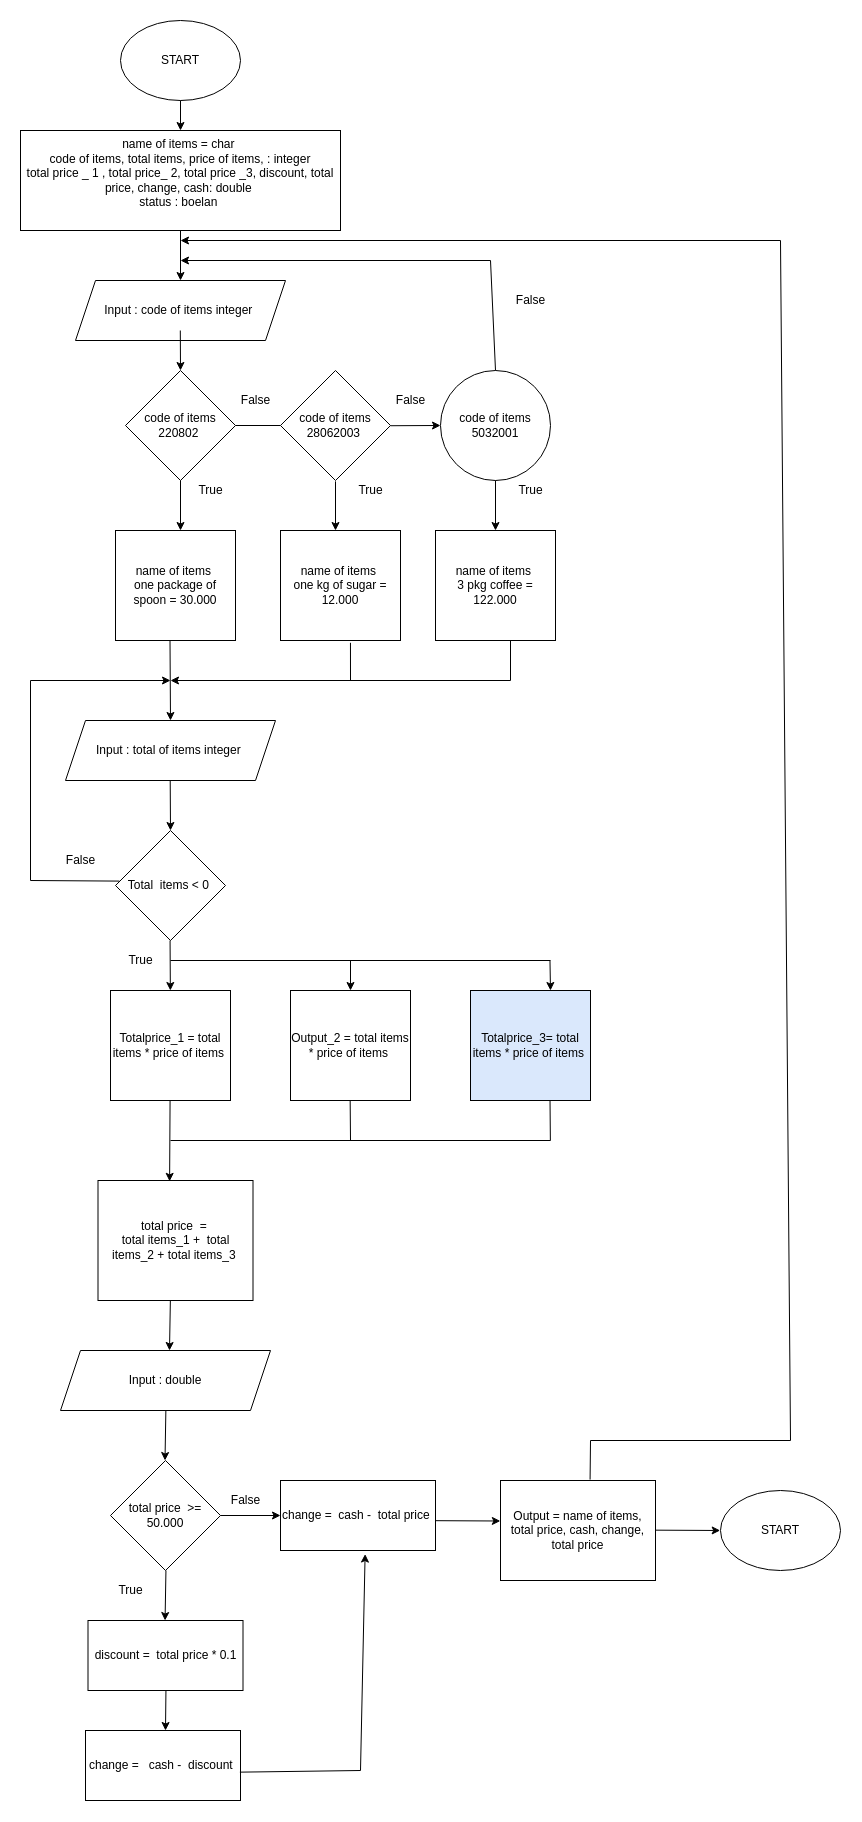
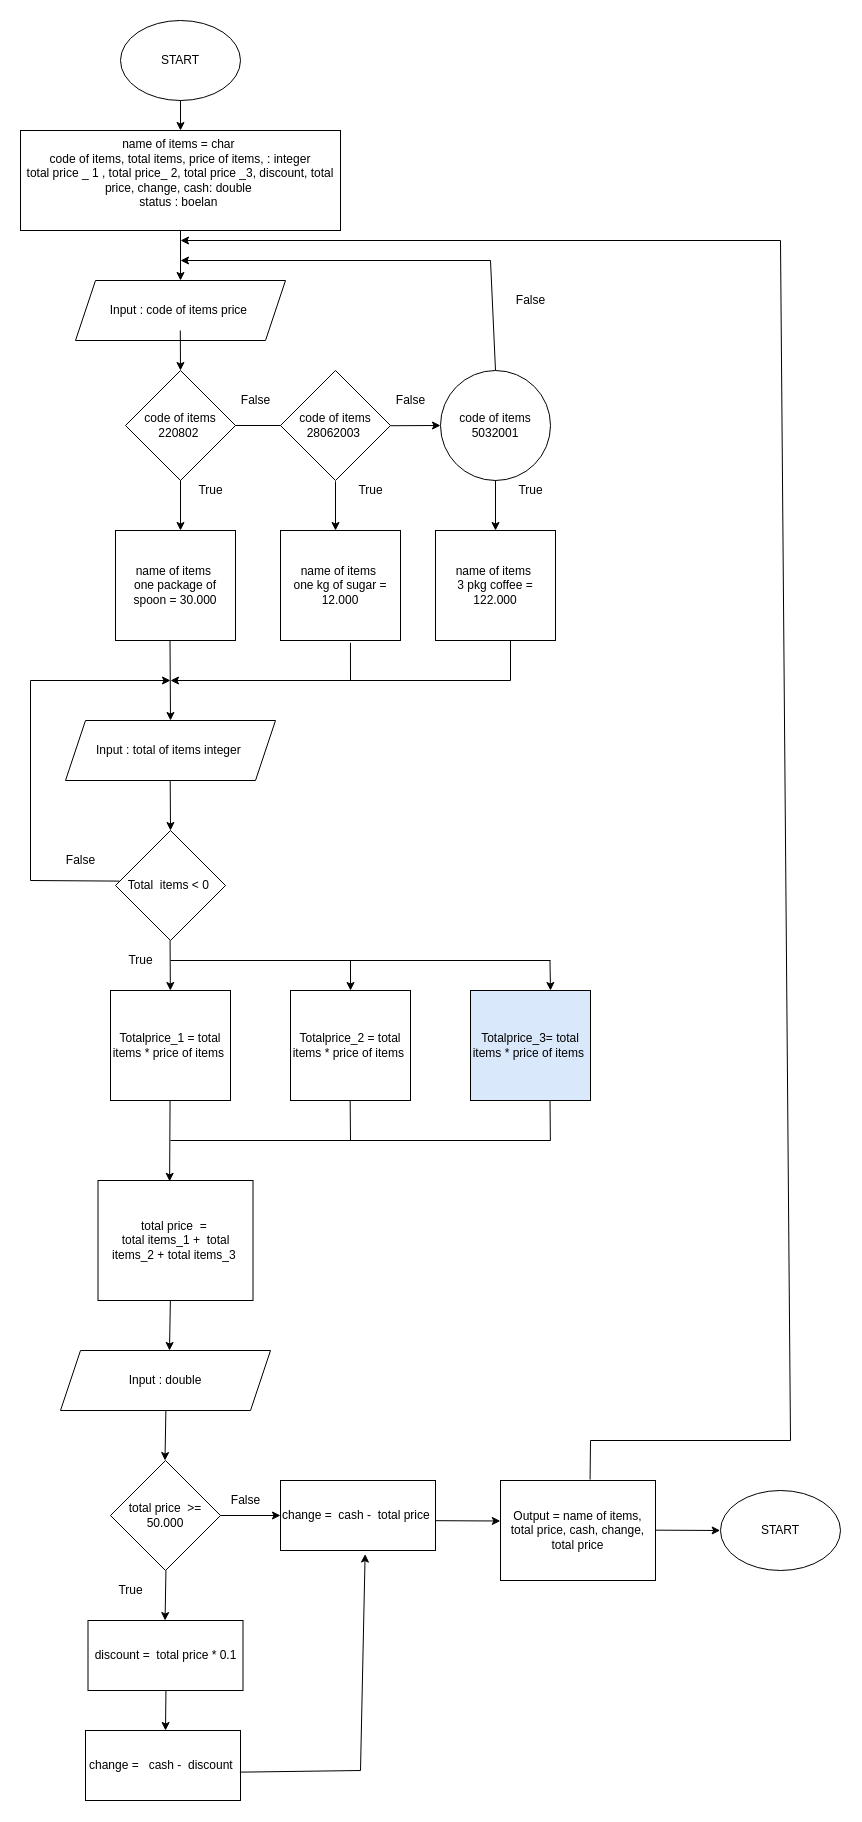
(181, 311) -> (181, 311)
(351, 1046) -> (351, 1046)
